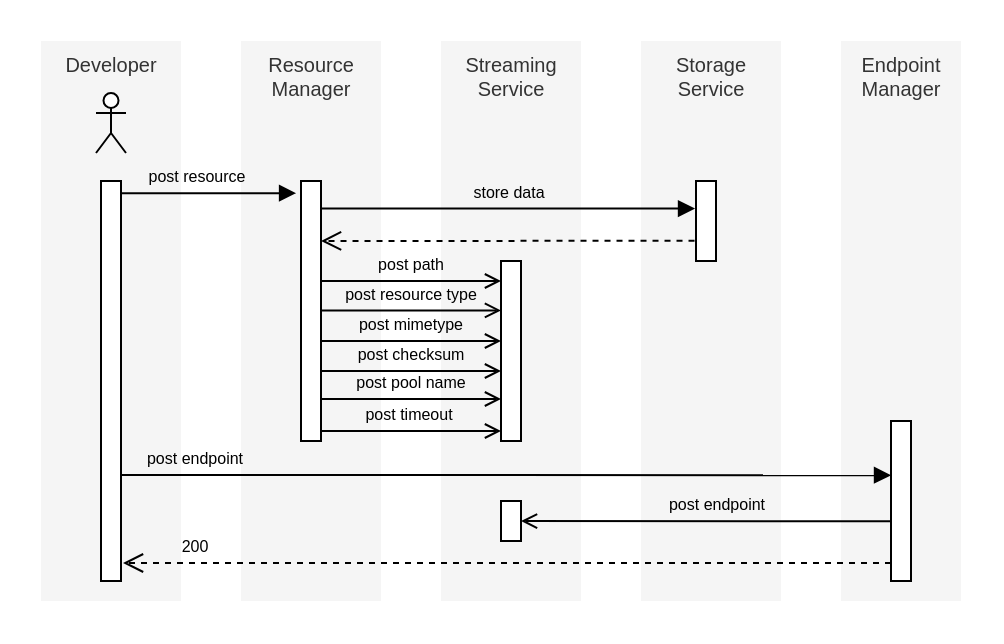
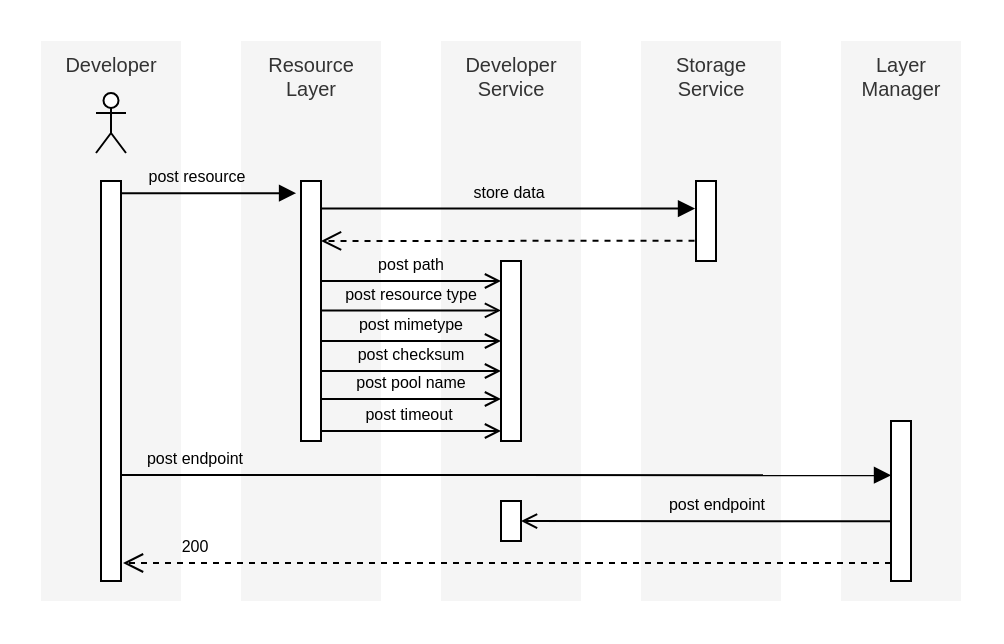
(312, 79) -> (312, 79)
(512, 79) -> (512, 79)
(902, 79) -> (902, 79)
